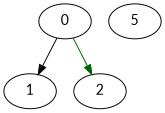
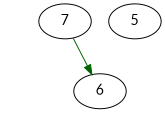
(65, 21) -> (65, 21)
(30, 91) -> none
(100, 91) -> (100, 91)
